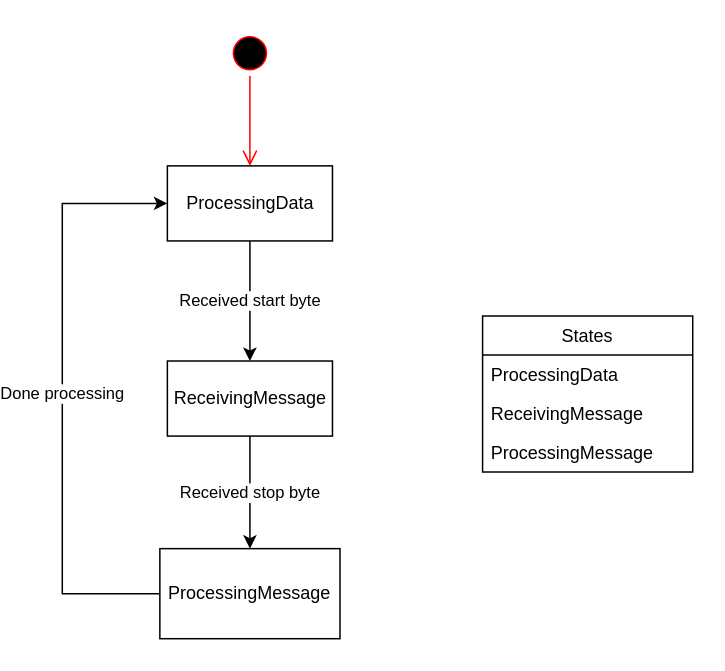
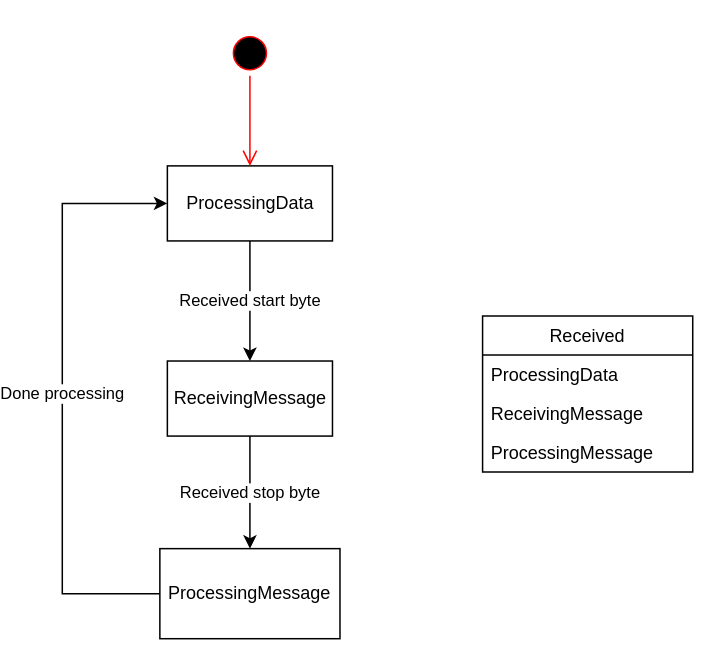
(587, 336) -> (587, 336)
